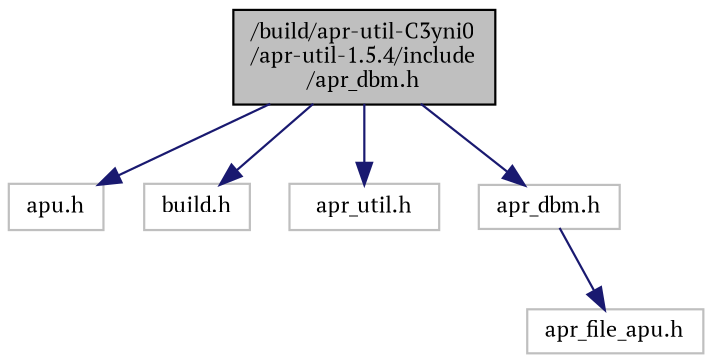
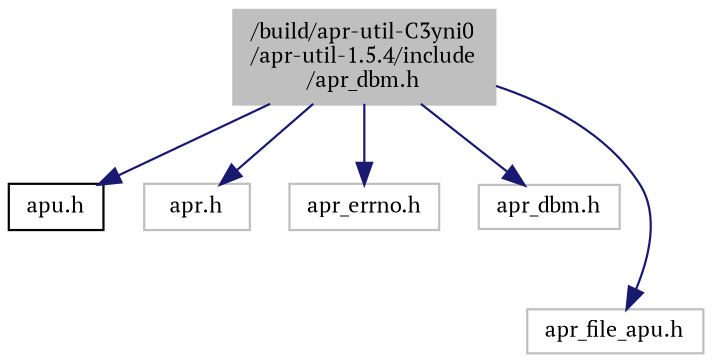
(364, 57) -> (364, 57)
(56, 207) -> (56, 207)
(197, 207) -> (197, 207)
(364, 207) -> (364, 207)
(577, 259) -> (618, 158)
